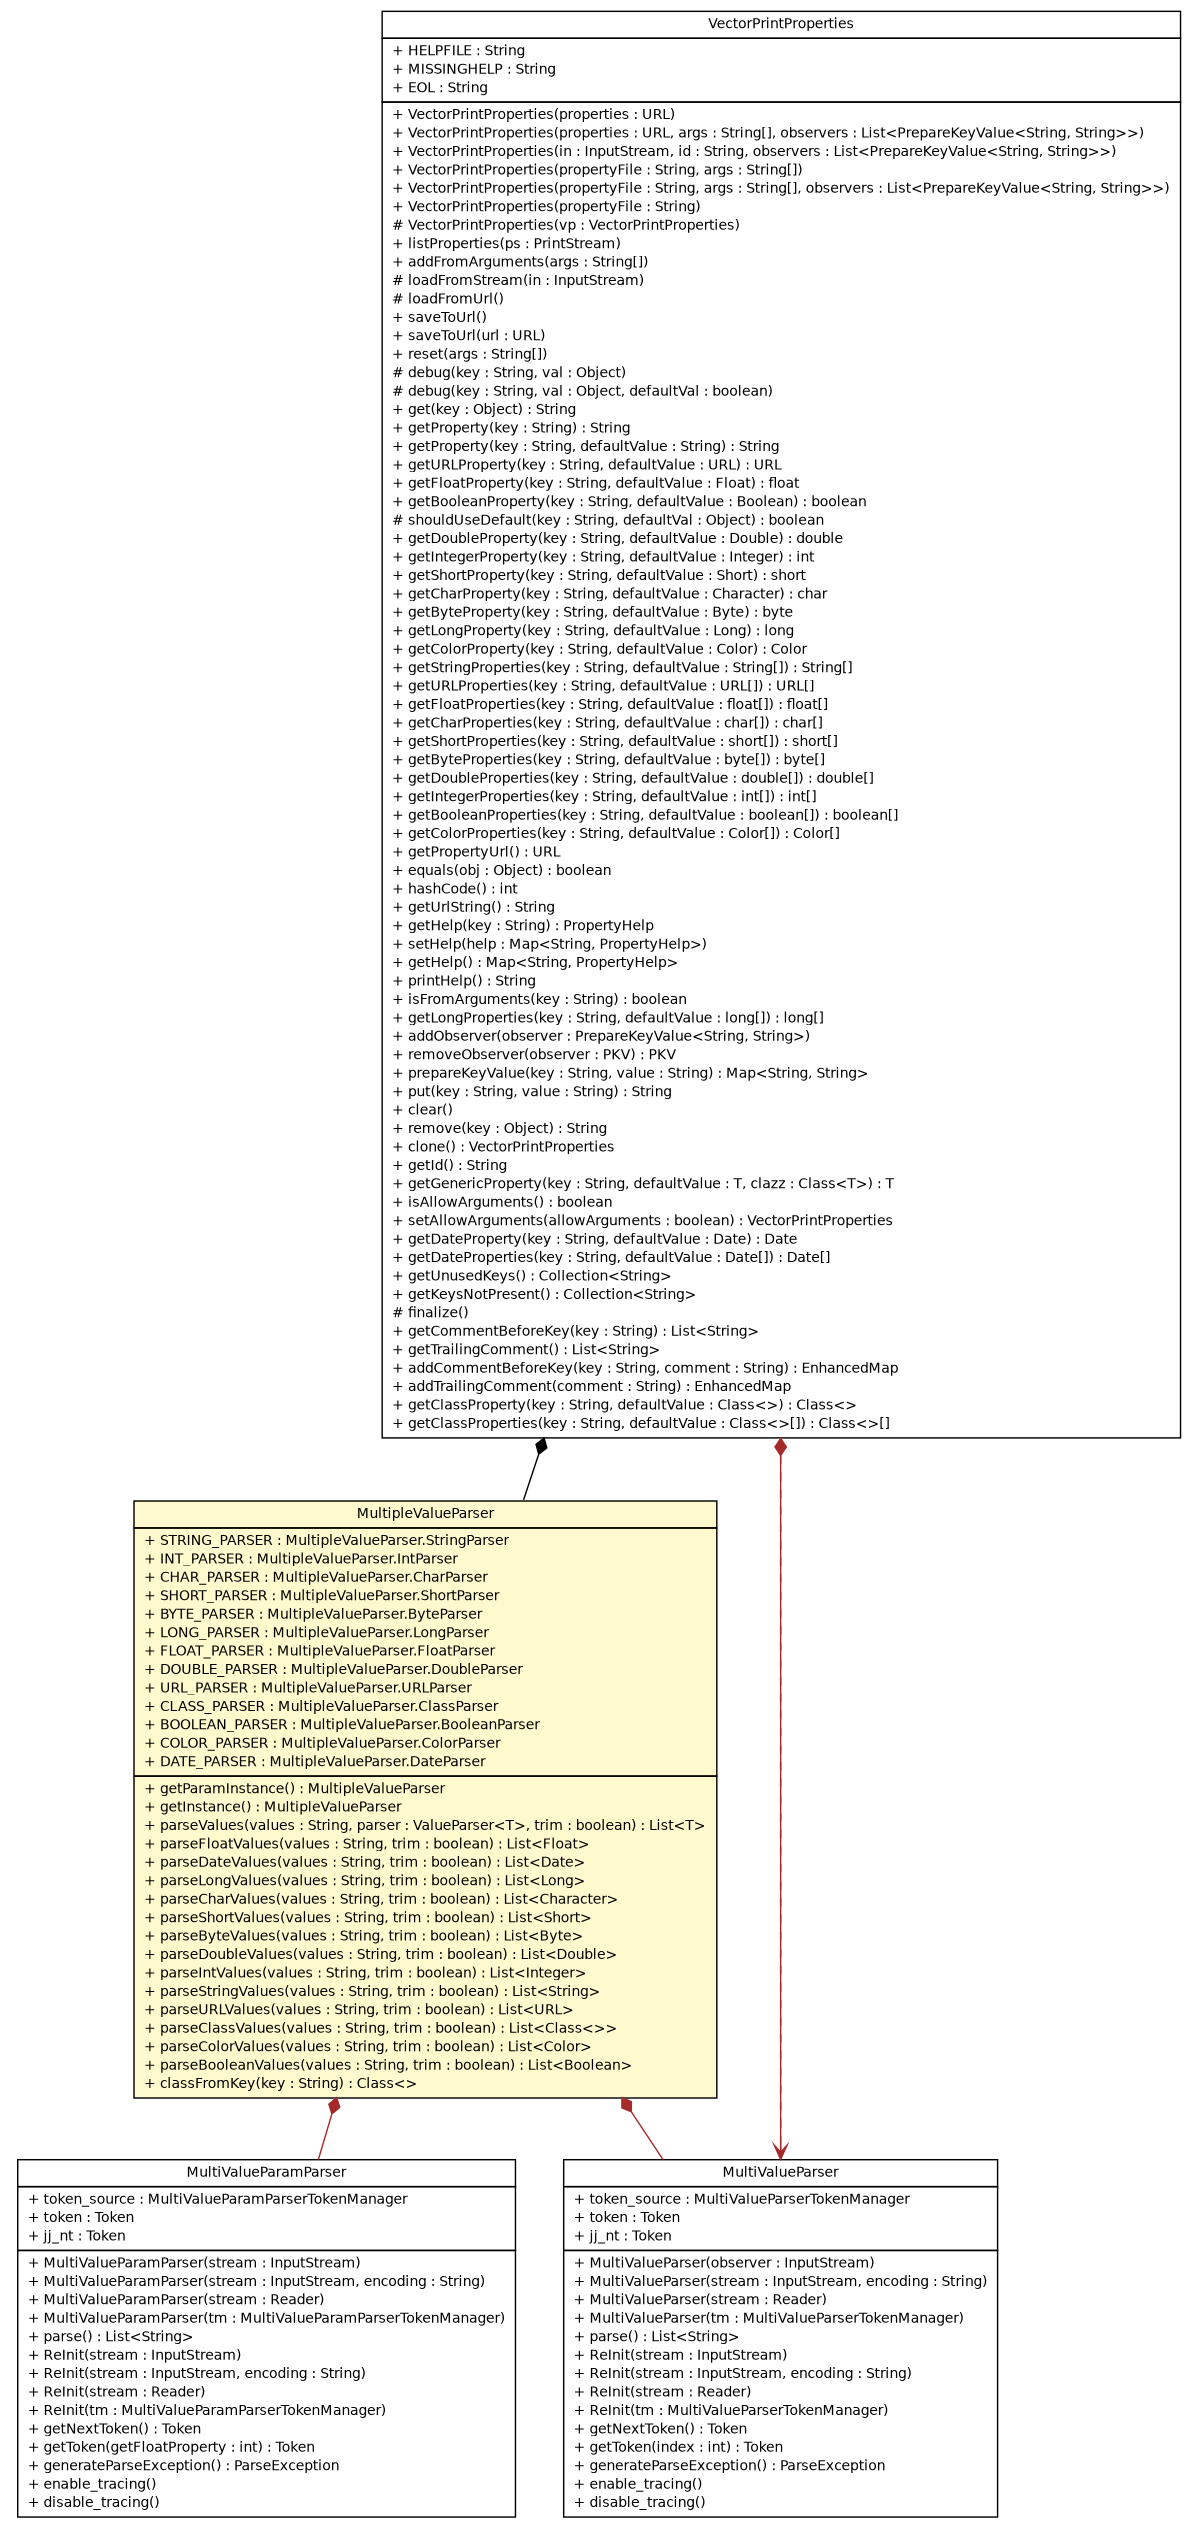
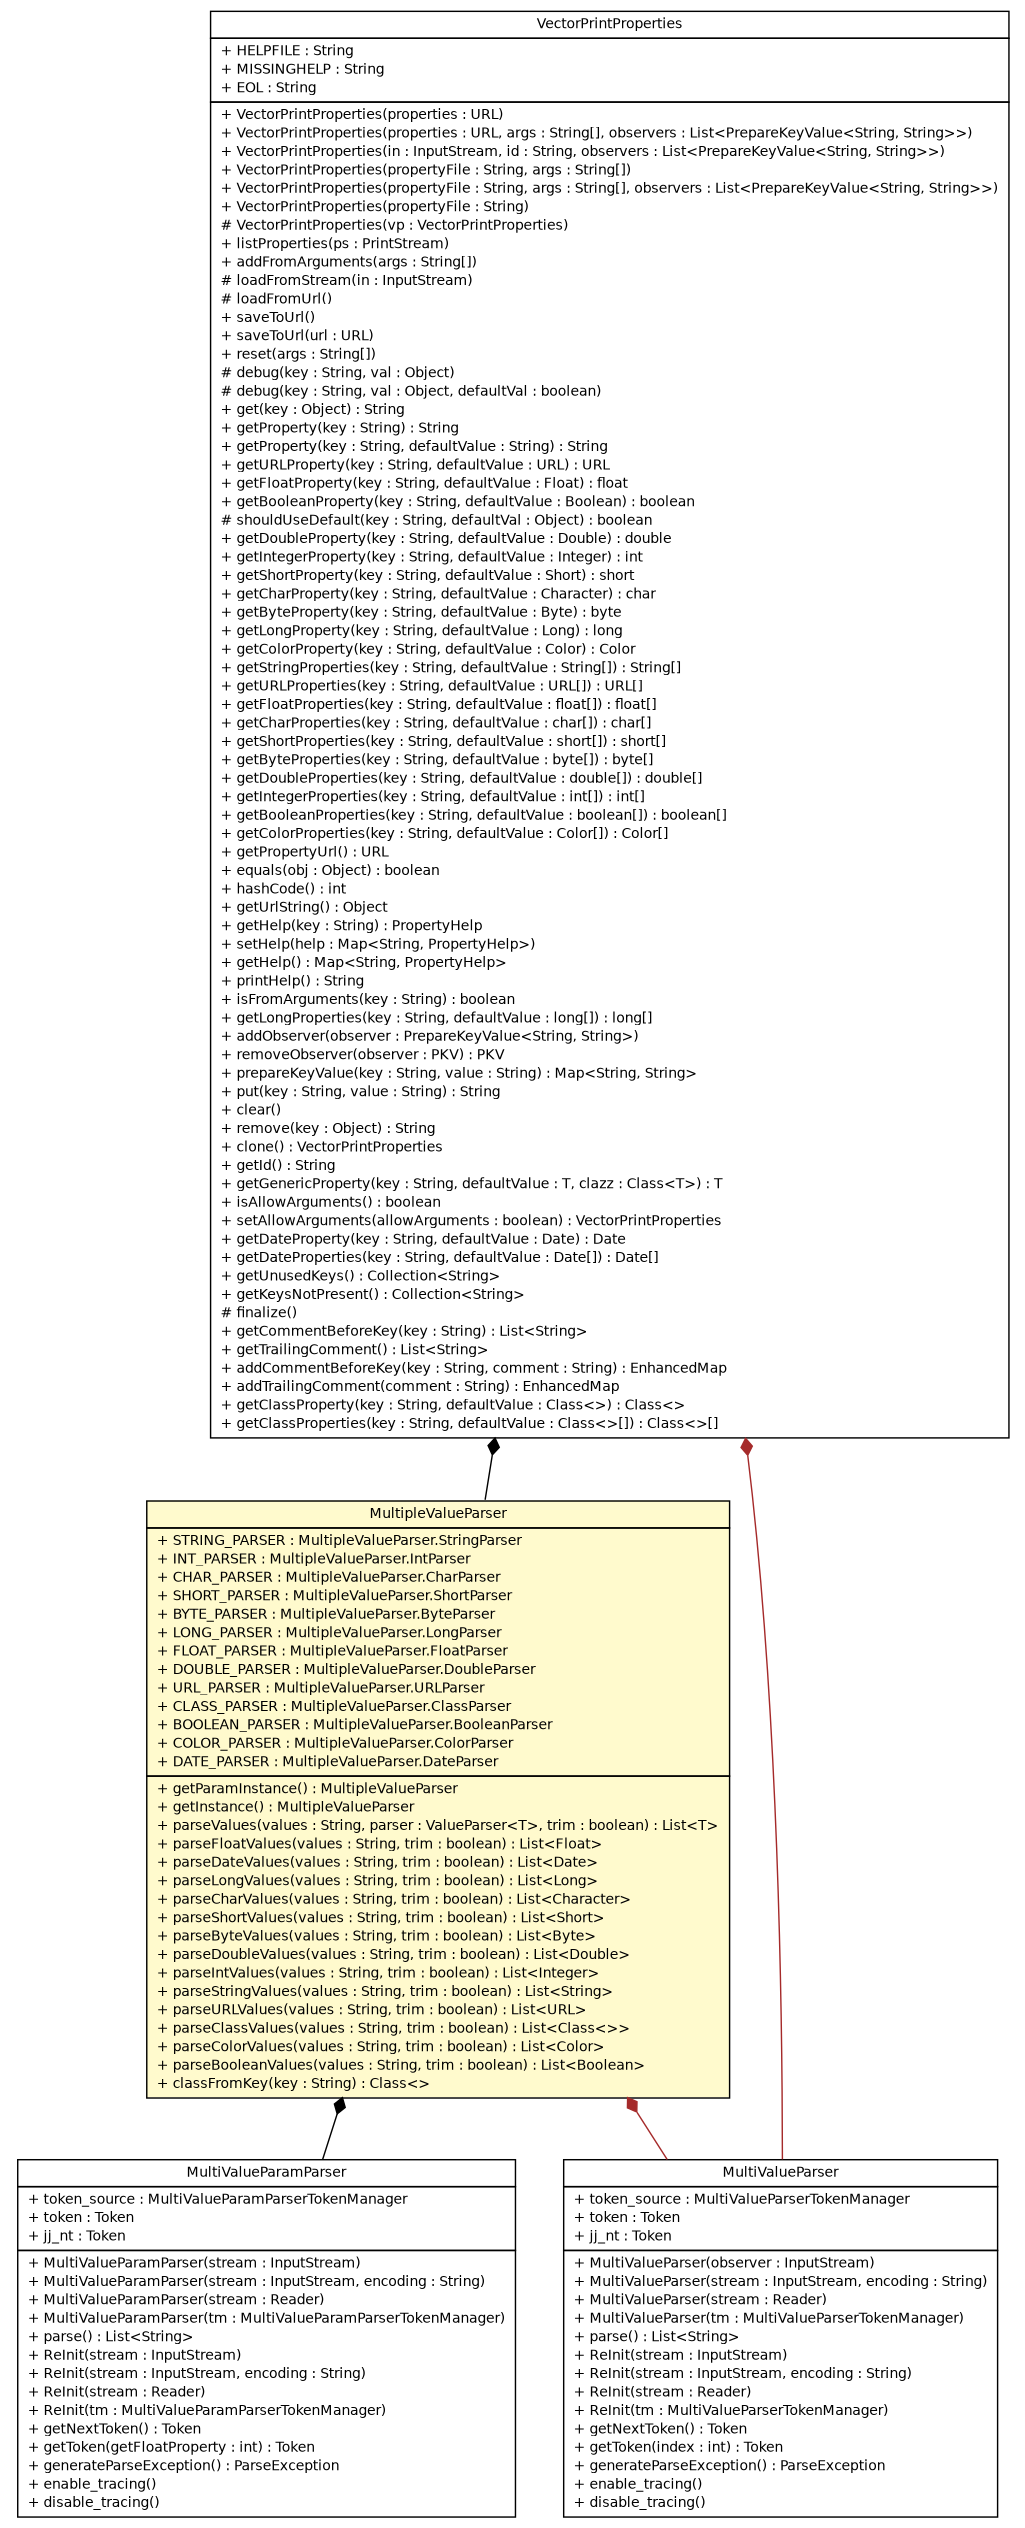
(474, 908) -> (304, 908)
(781, 1792) -> none
(325, 2137) -> (330, 2137)
